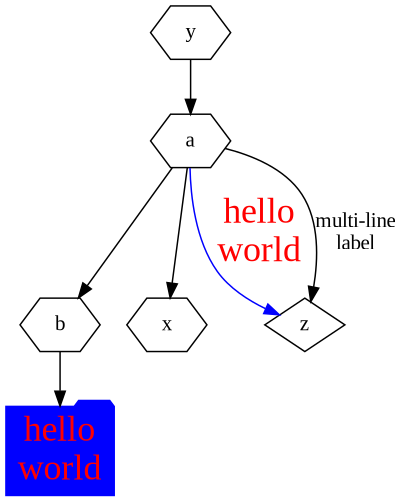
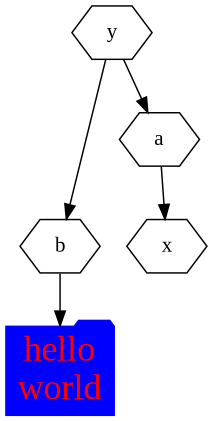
(130, 227) -> (88, 132)
(305, 325) -> none
